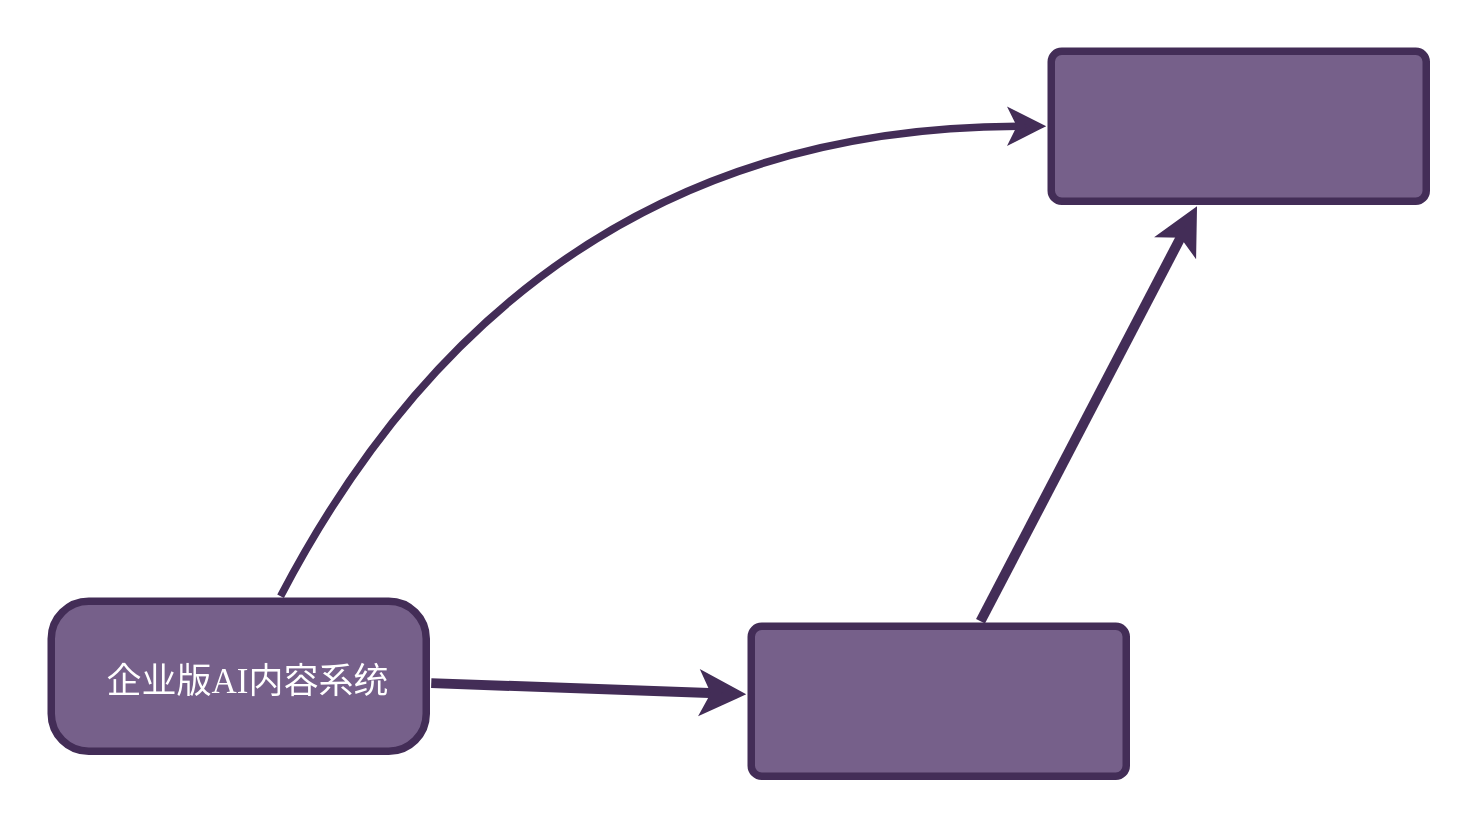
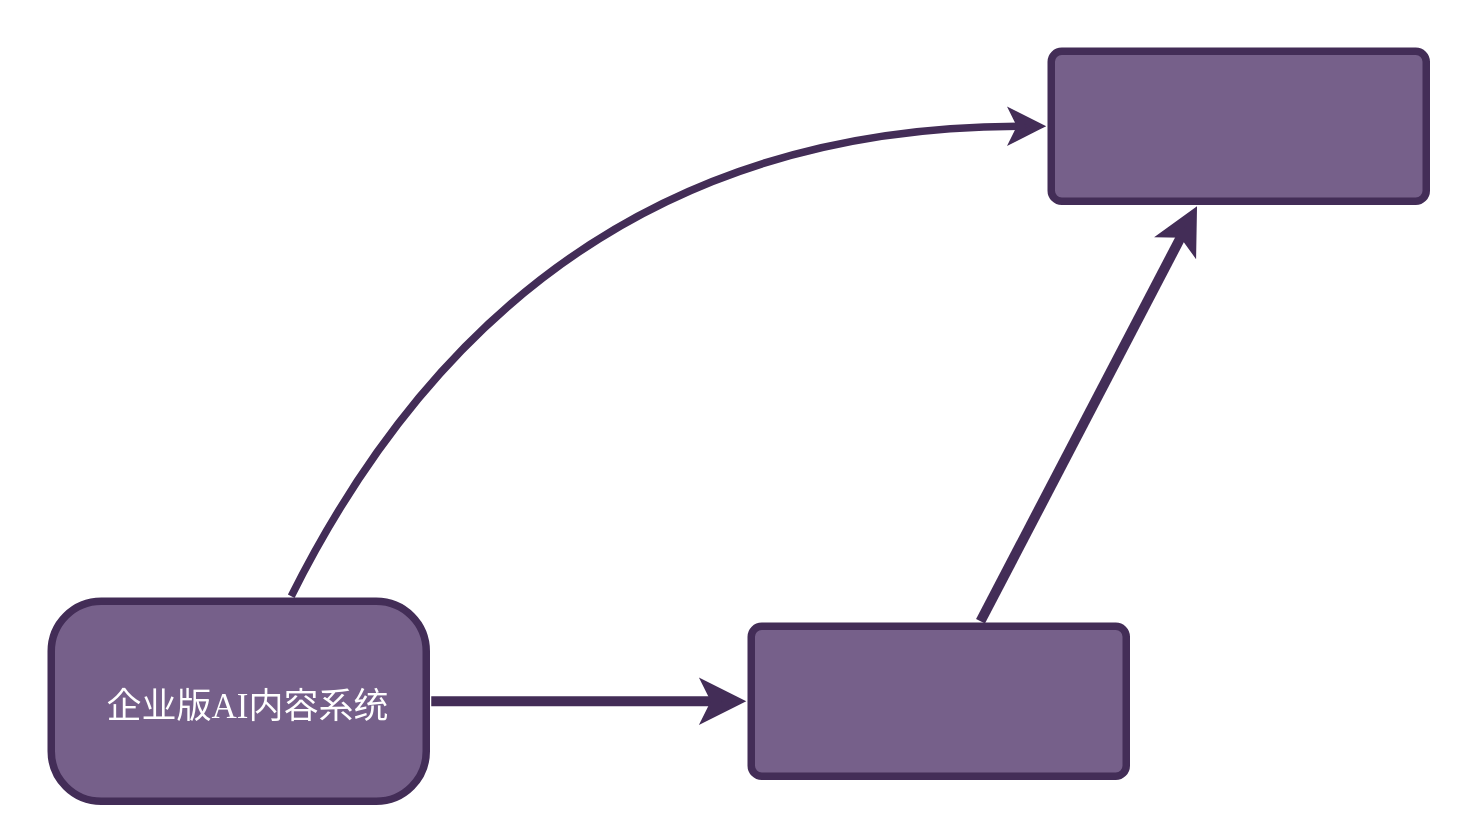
(239, 676) -> (239, 701)
